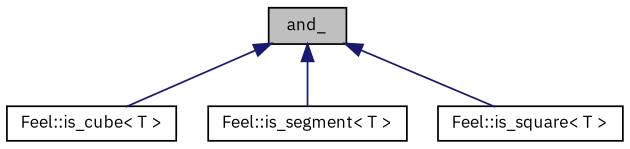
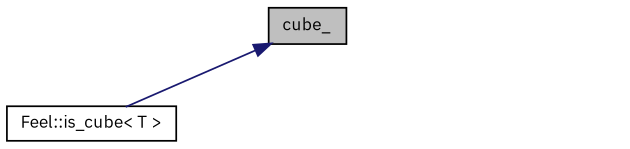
(308, 26) -> (308, 26)
(308, 124) -> none
(530, 124) -> none
